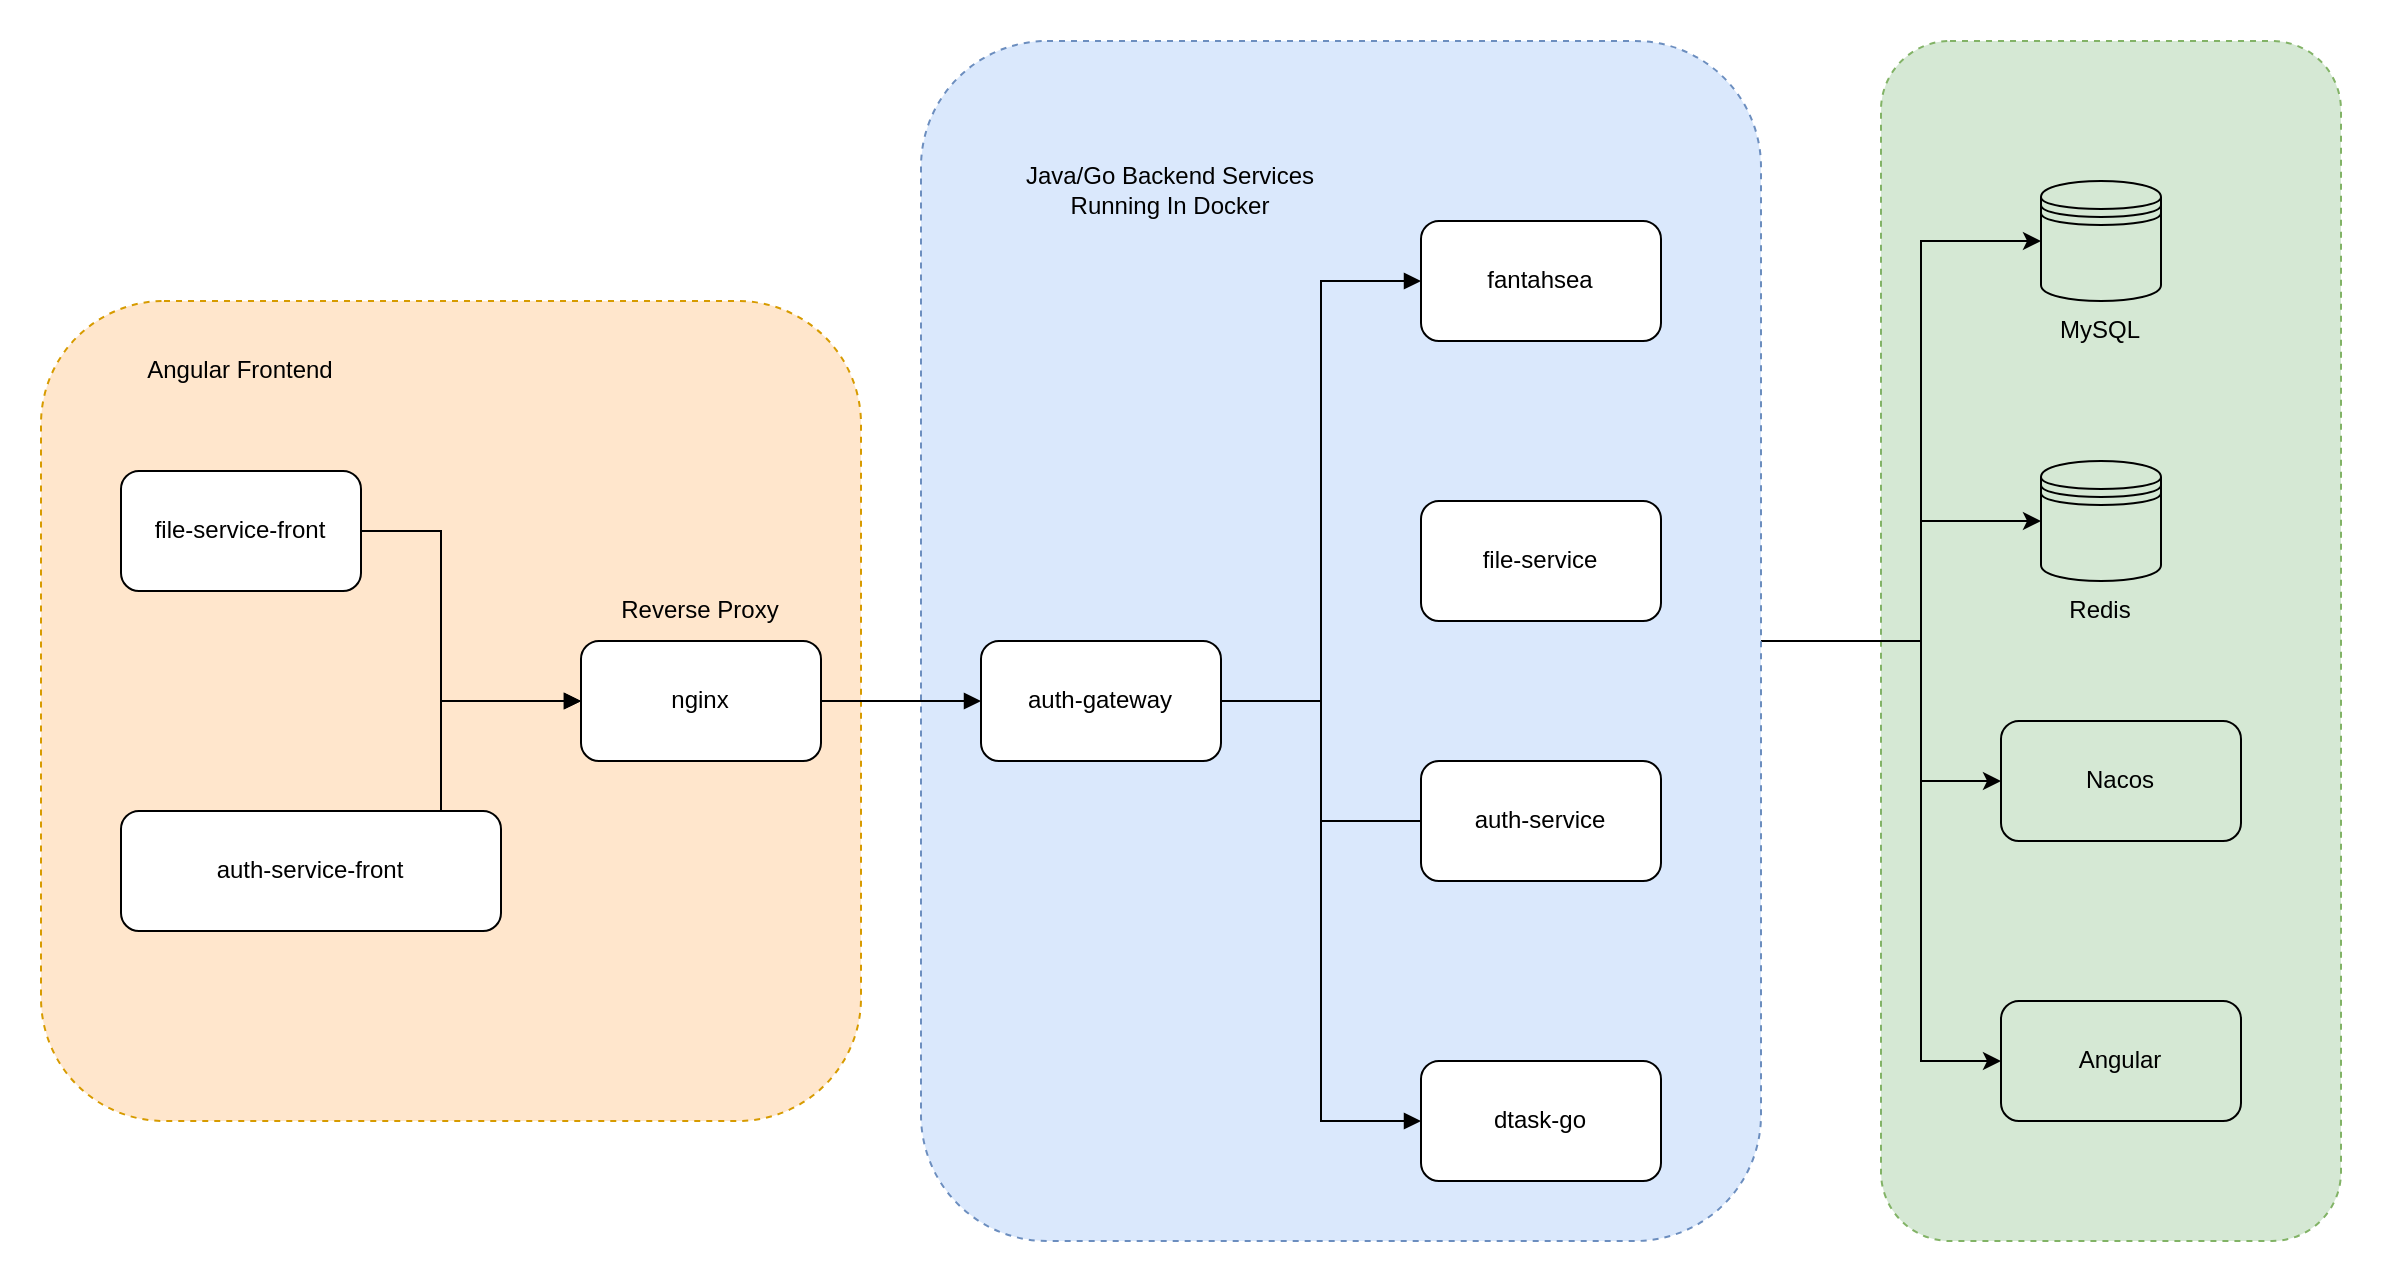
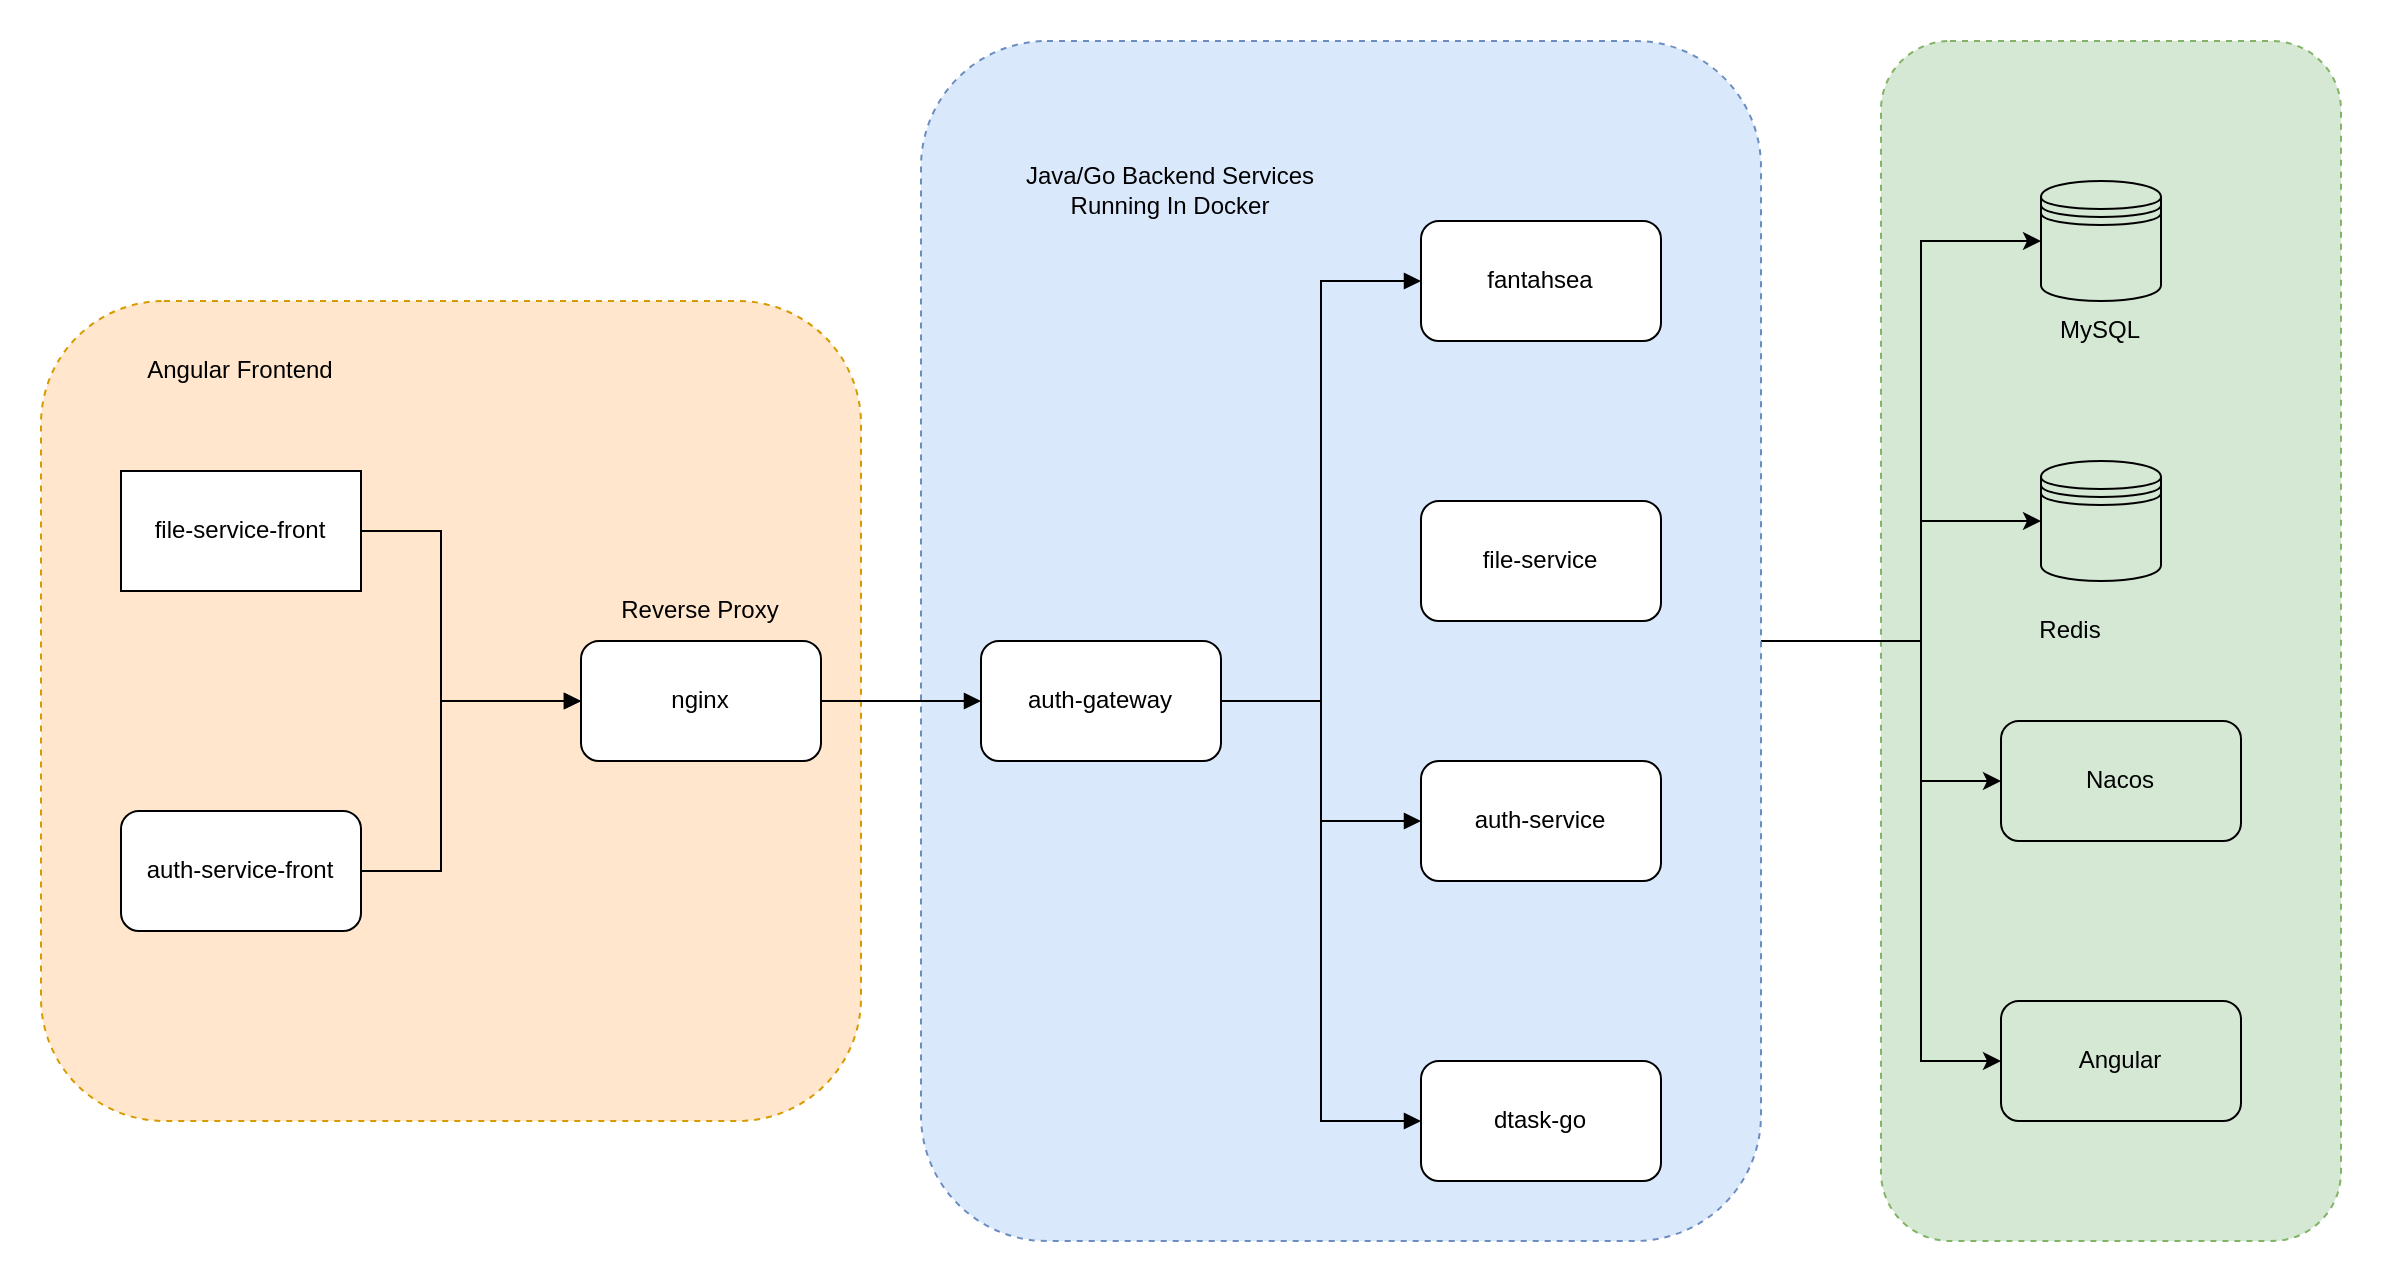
(241, 531) -> (241, 531)
(2101, 611) -> (2071, 631)
(1410, 821) -> (1403, 821)
(311, 871) -> (241, 871)
